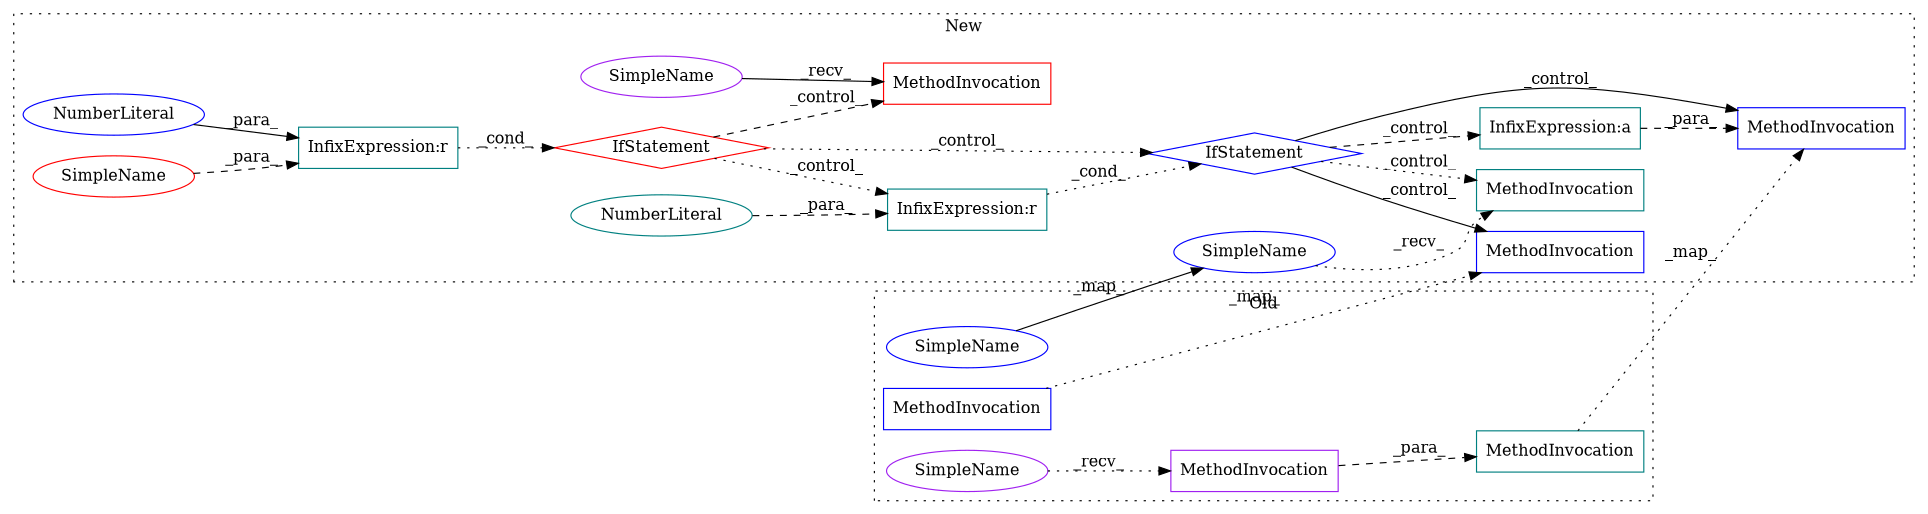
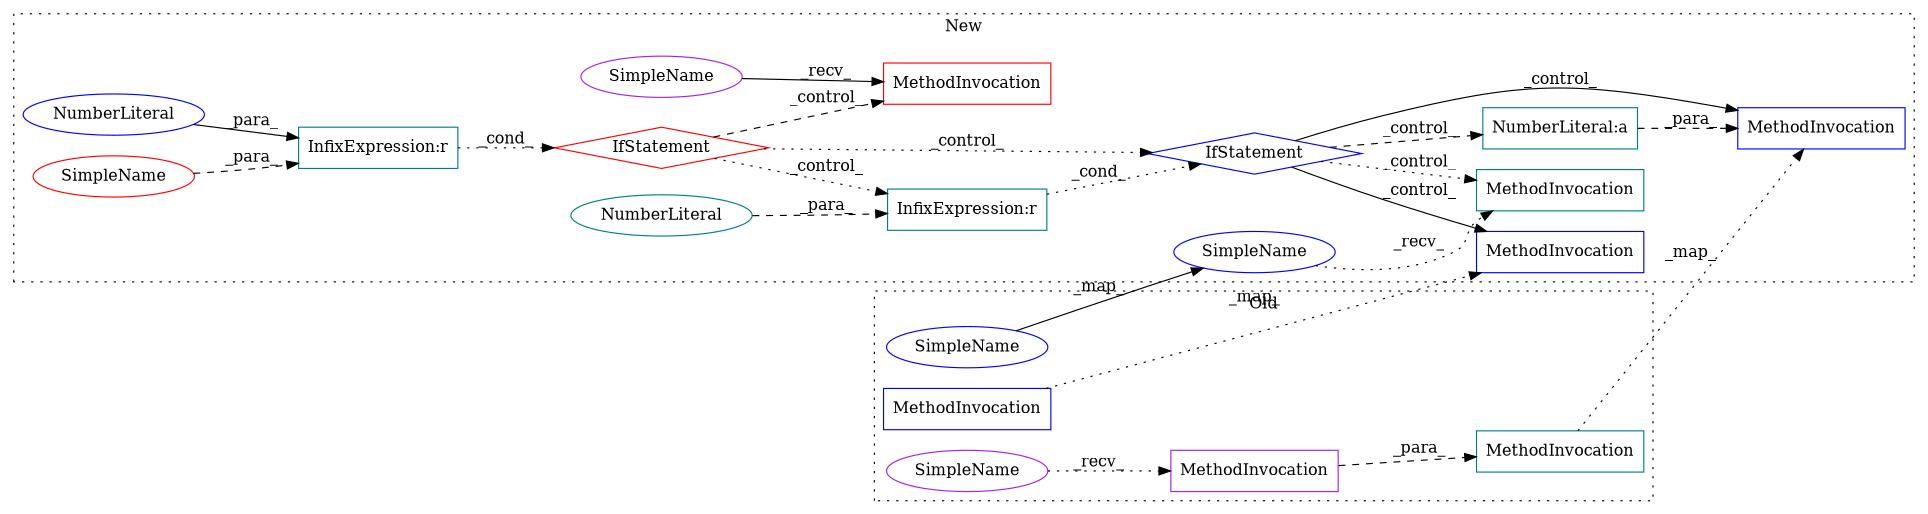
(1560, 128) -> (1560, 128)
